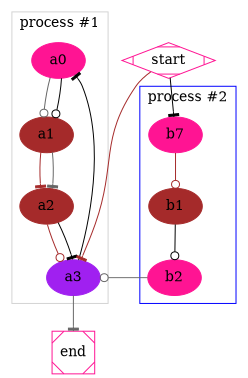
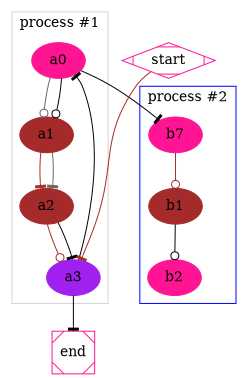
(172, 95) -> (120, 91)
(128, 278) -> none
(73, 311) -> (73, 311)
